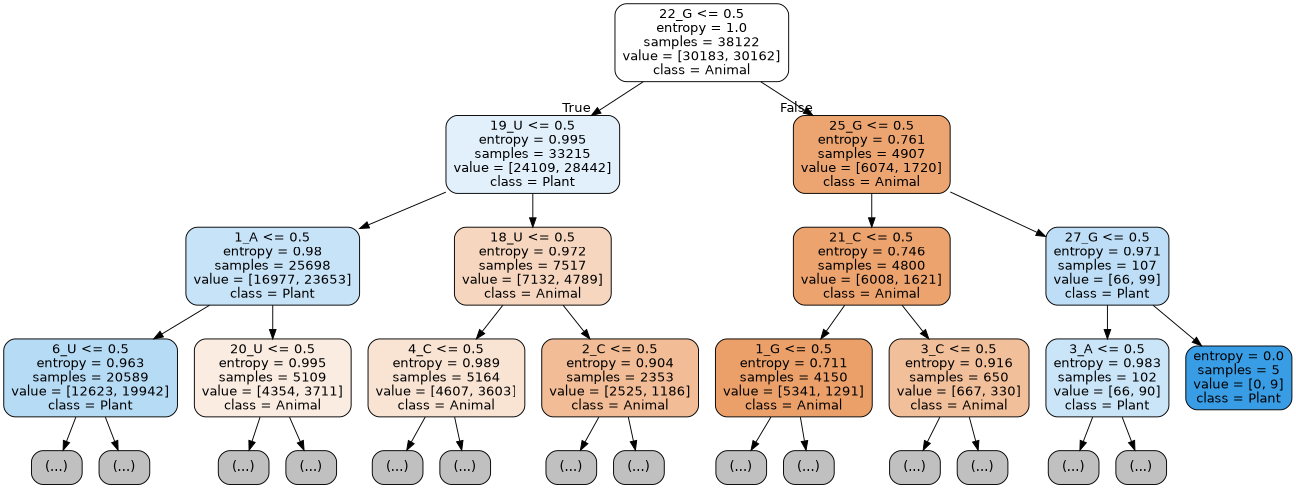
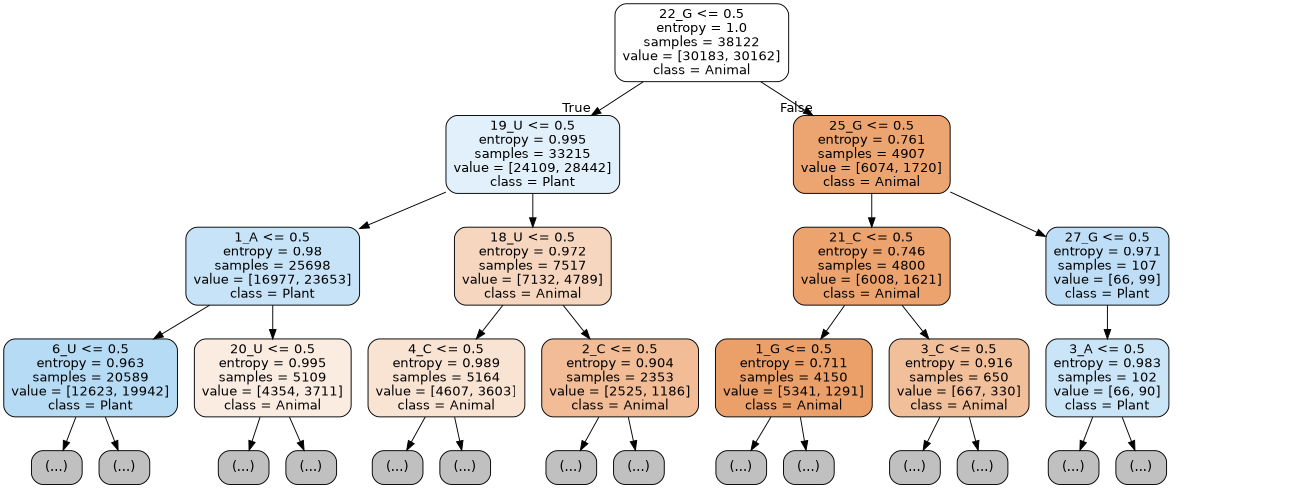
(1239, 378) -> none
